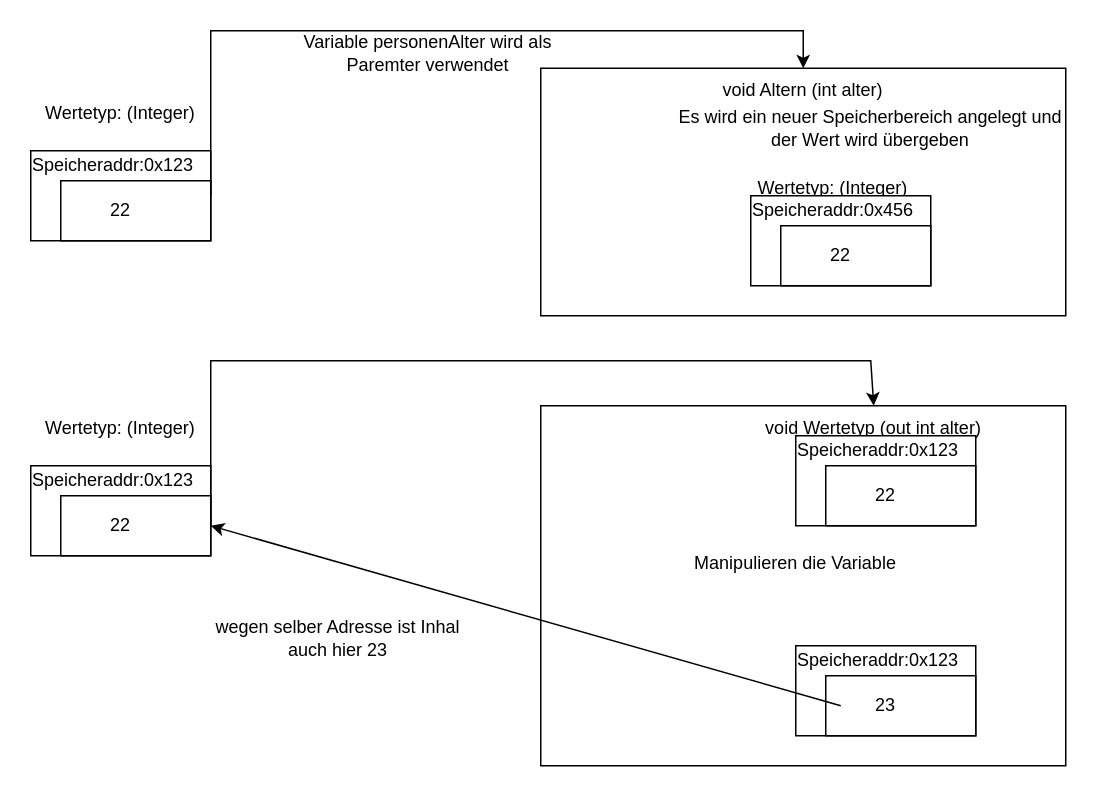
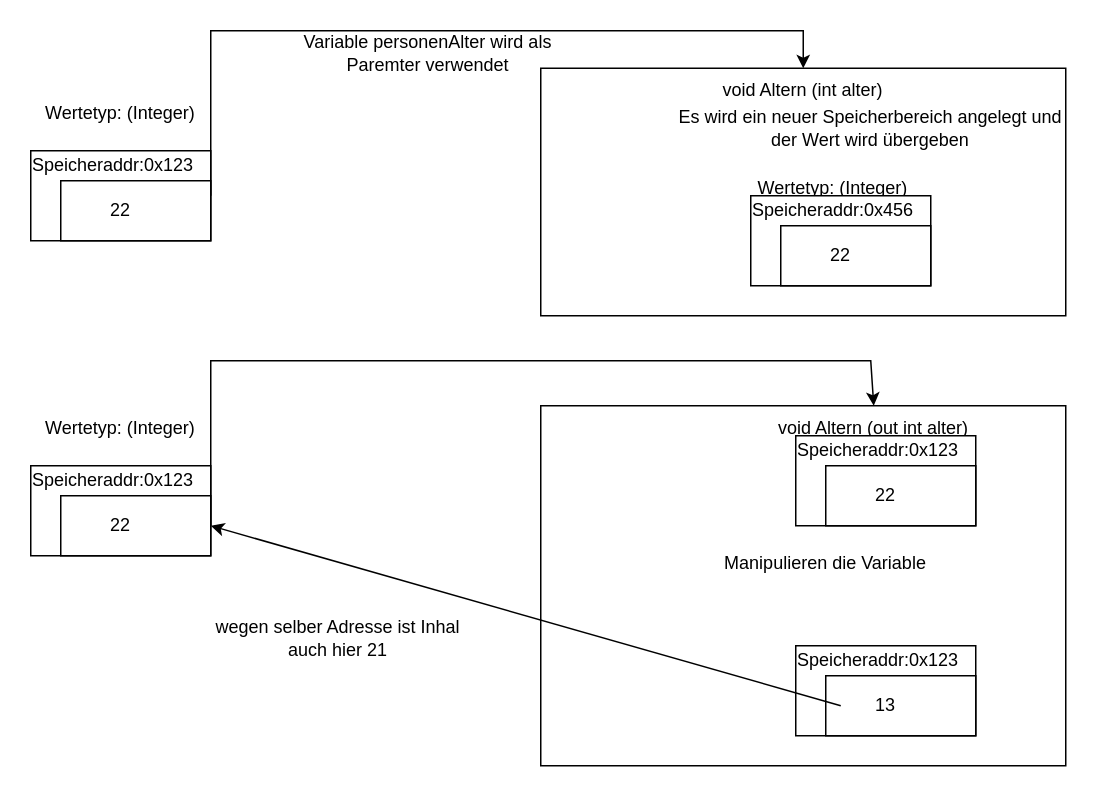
(874, 428) -> (874, 428)
(796, 563) -> (826, 563)
(338, 638) -> (338, 638)
(886, 706) -> (886, 706)
